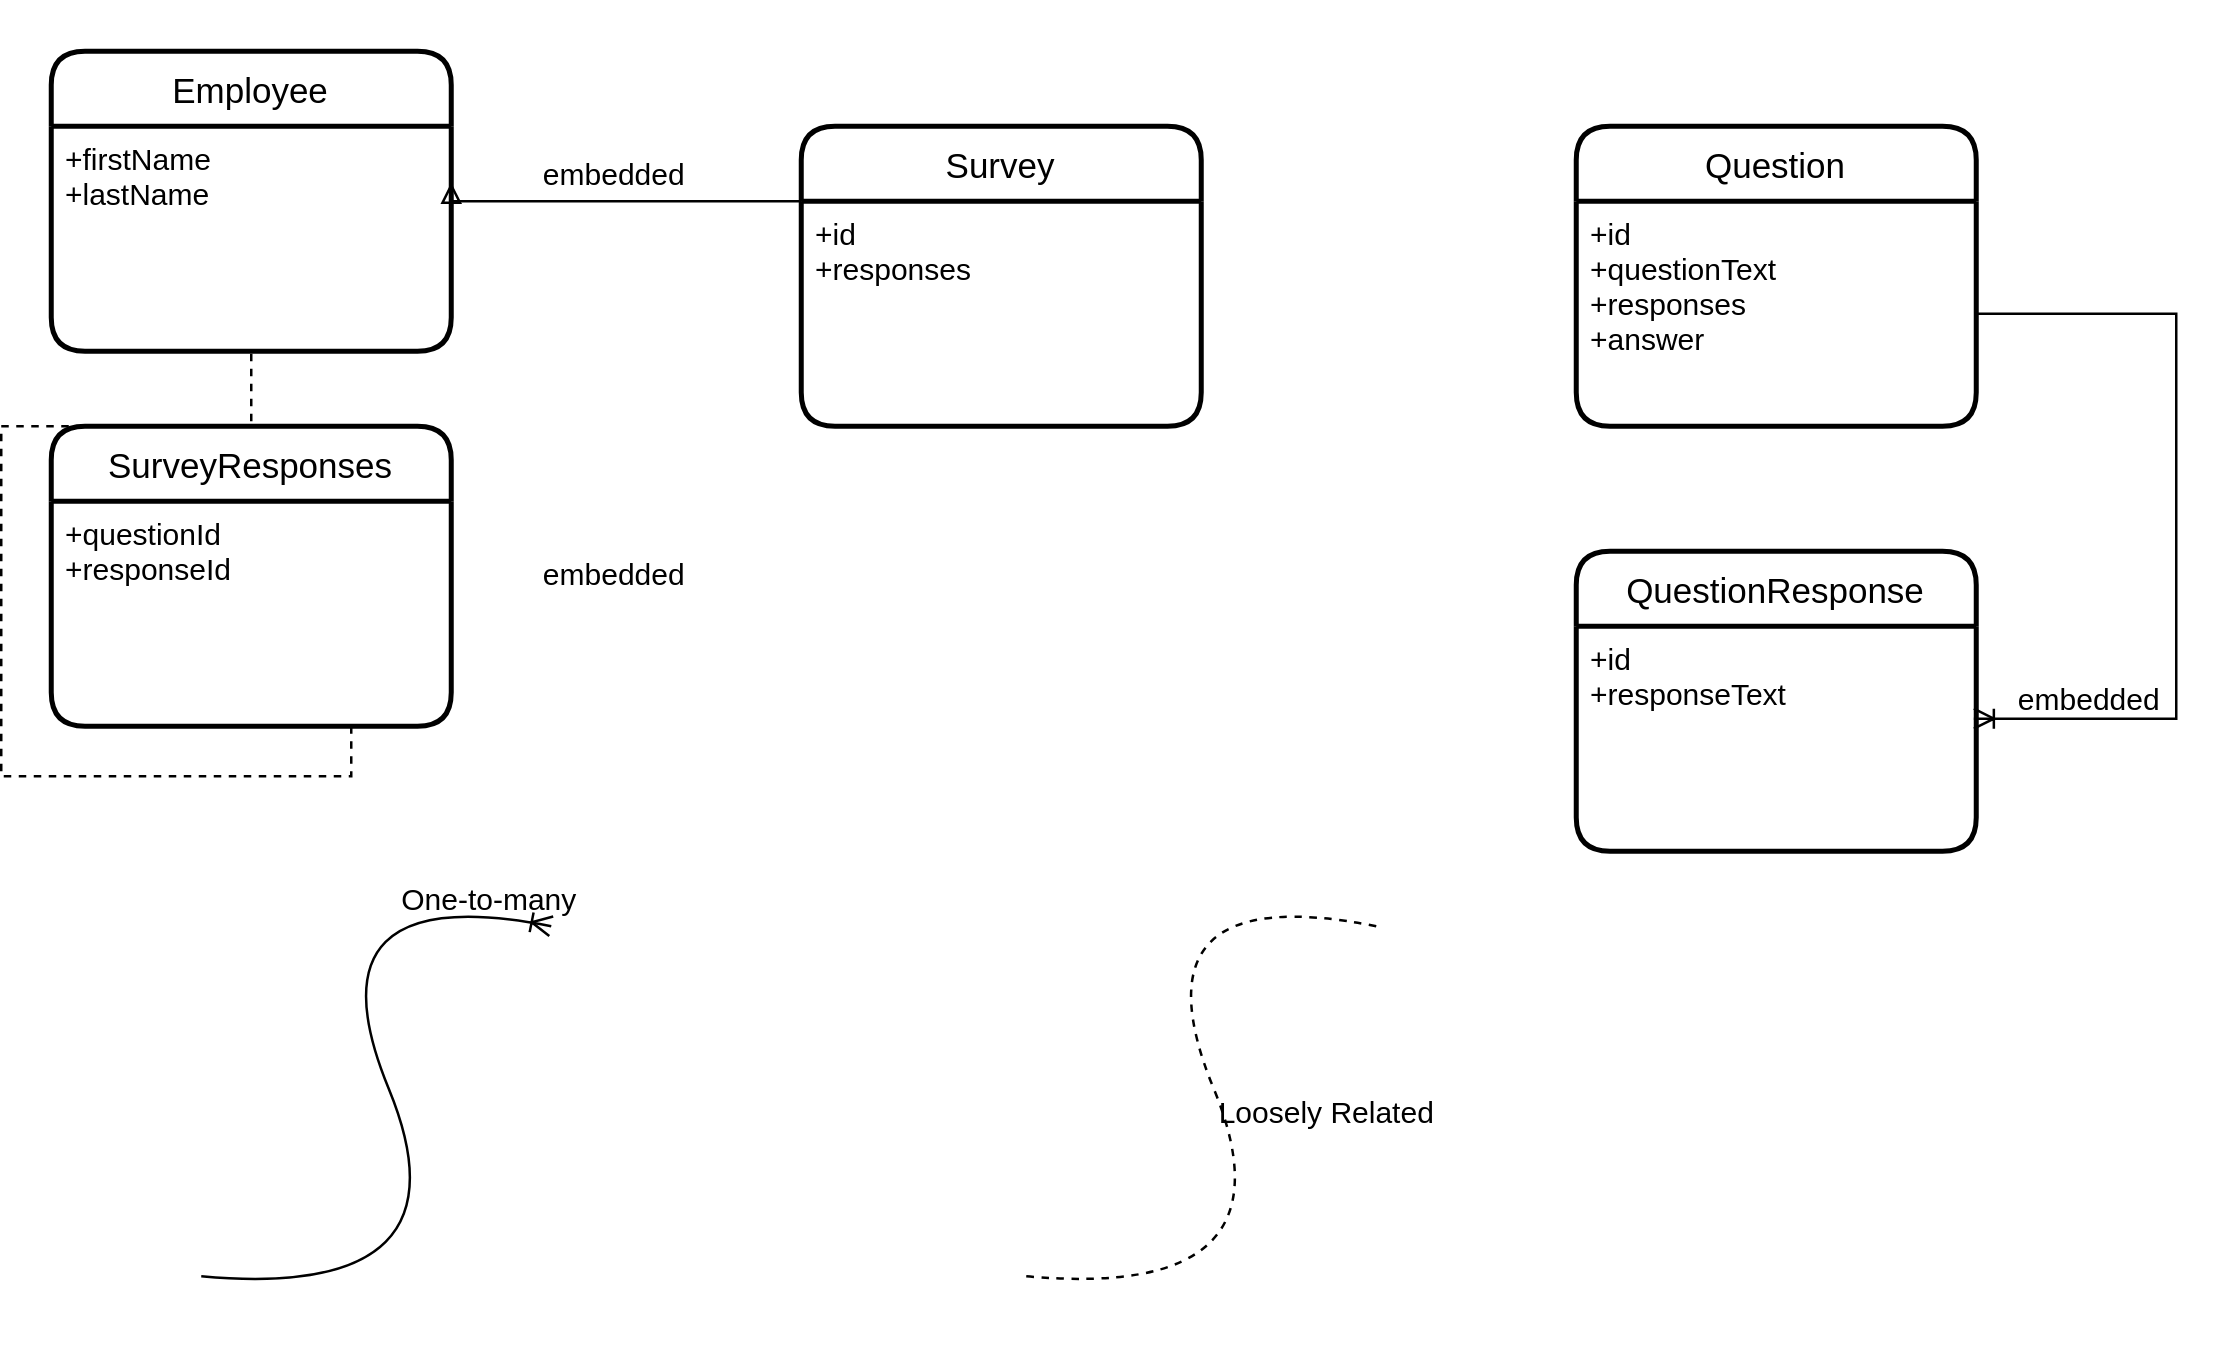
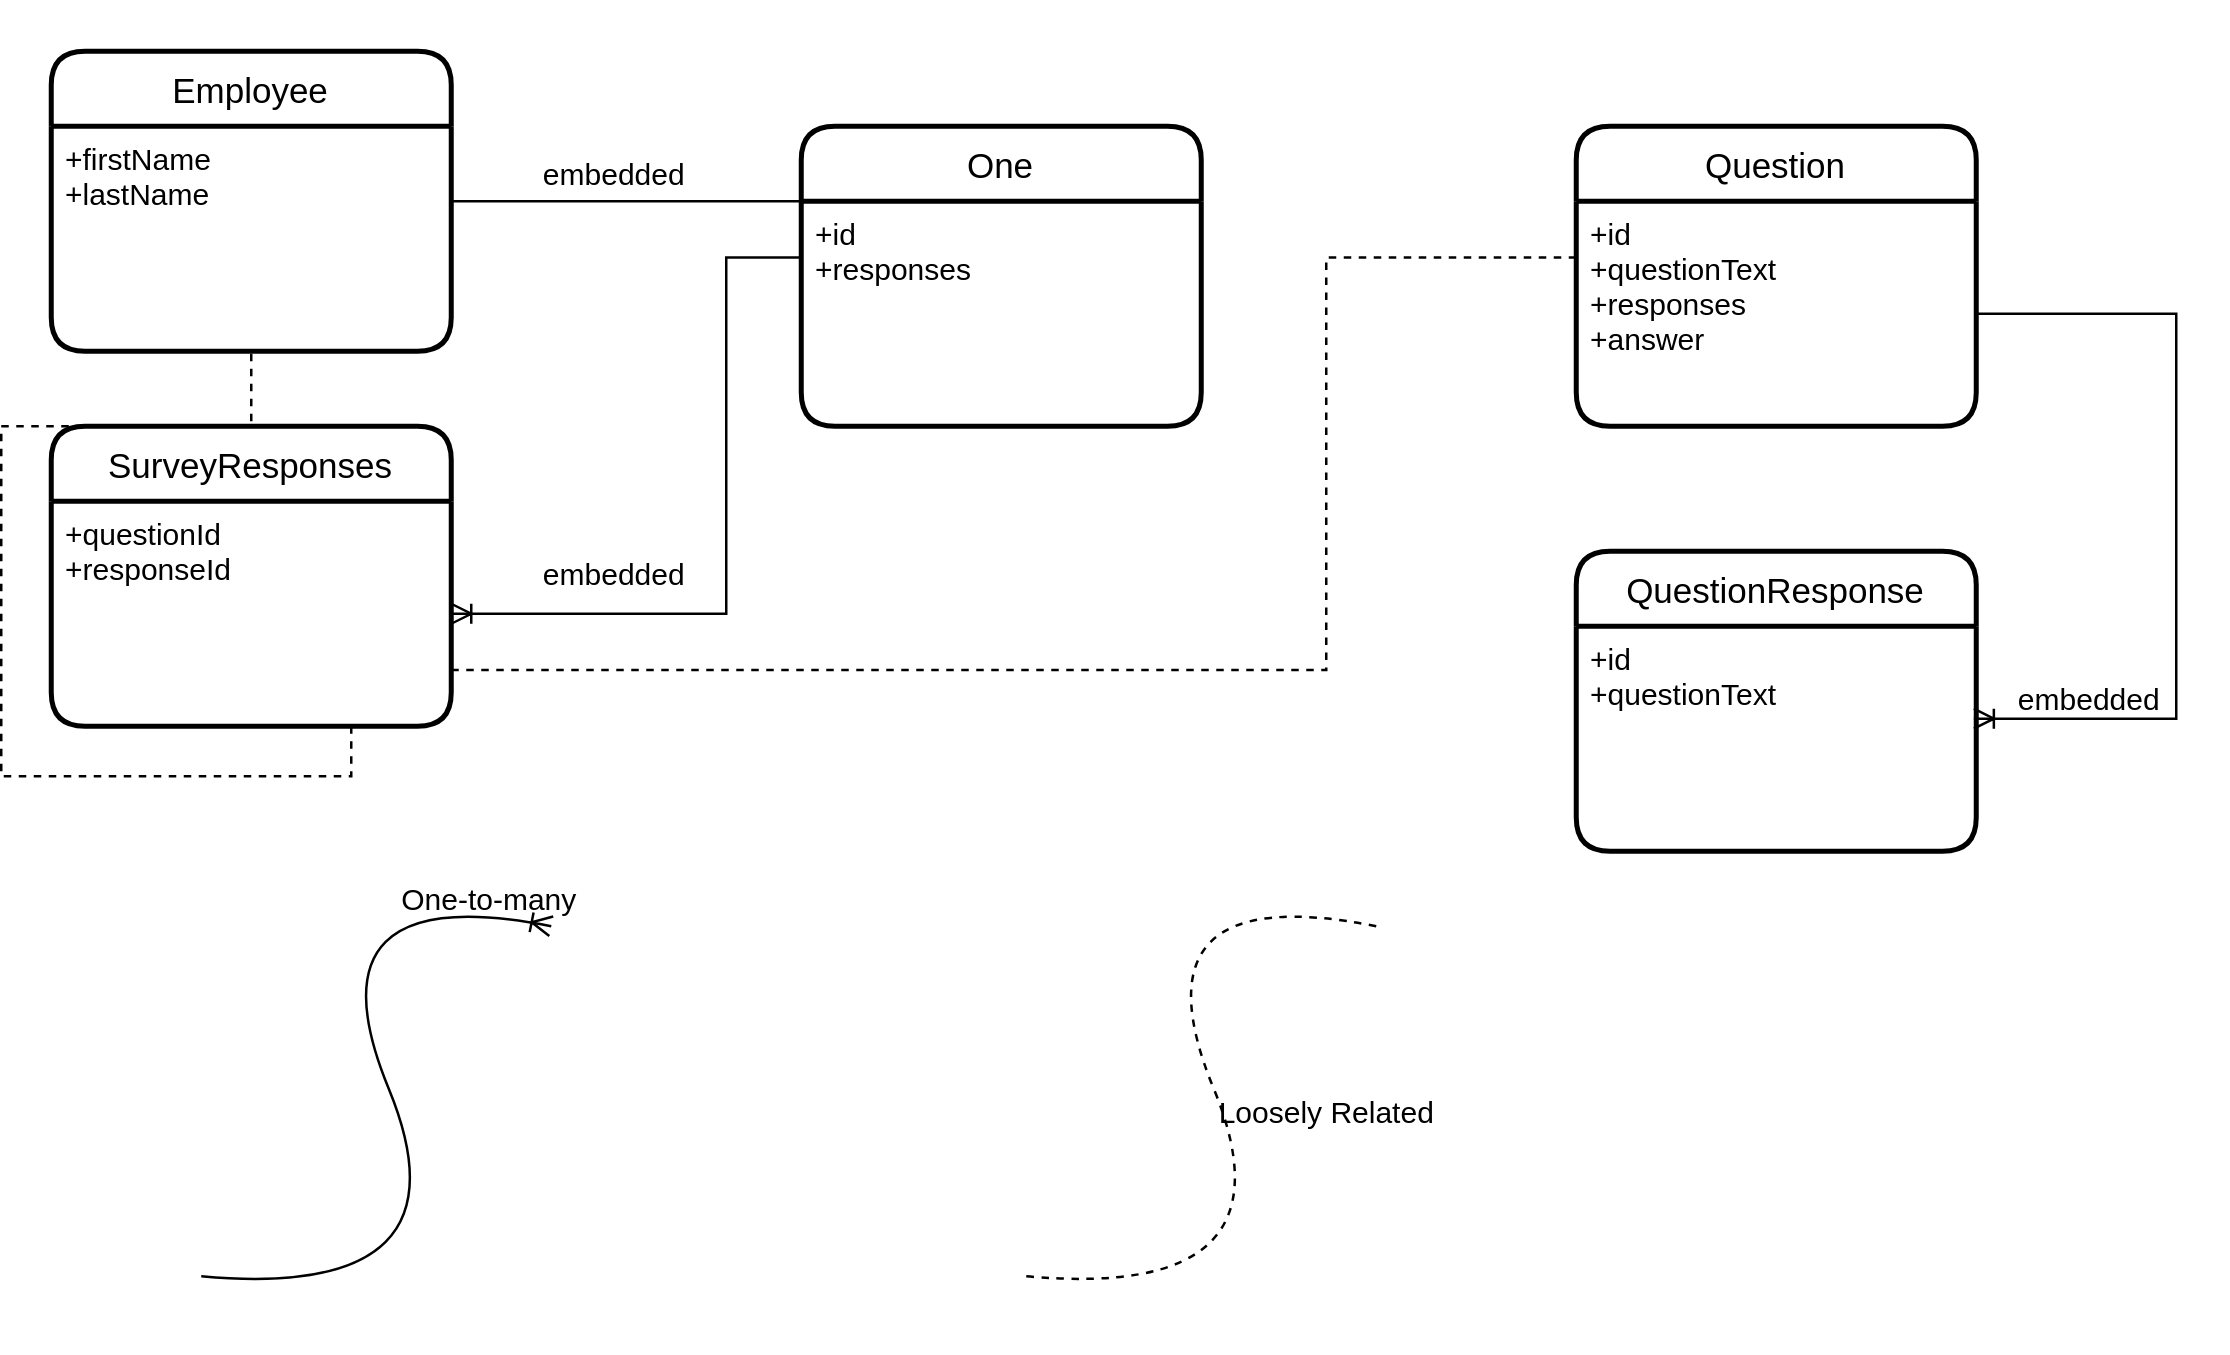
(1000, 166) -> (1000, 166)
(459, 201) -> (459, 201)
none -> (726, 536)
(1611, 660) -> (1611, 660)
none -> (1219, 670)
